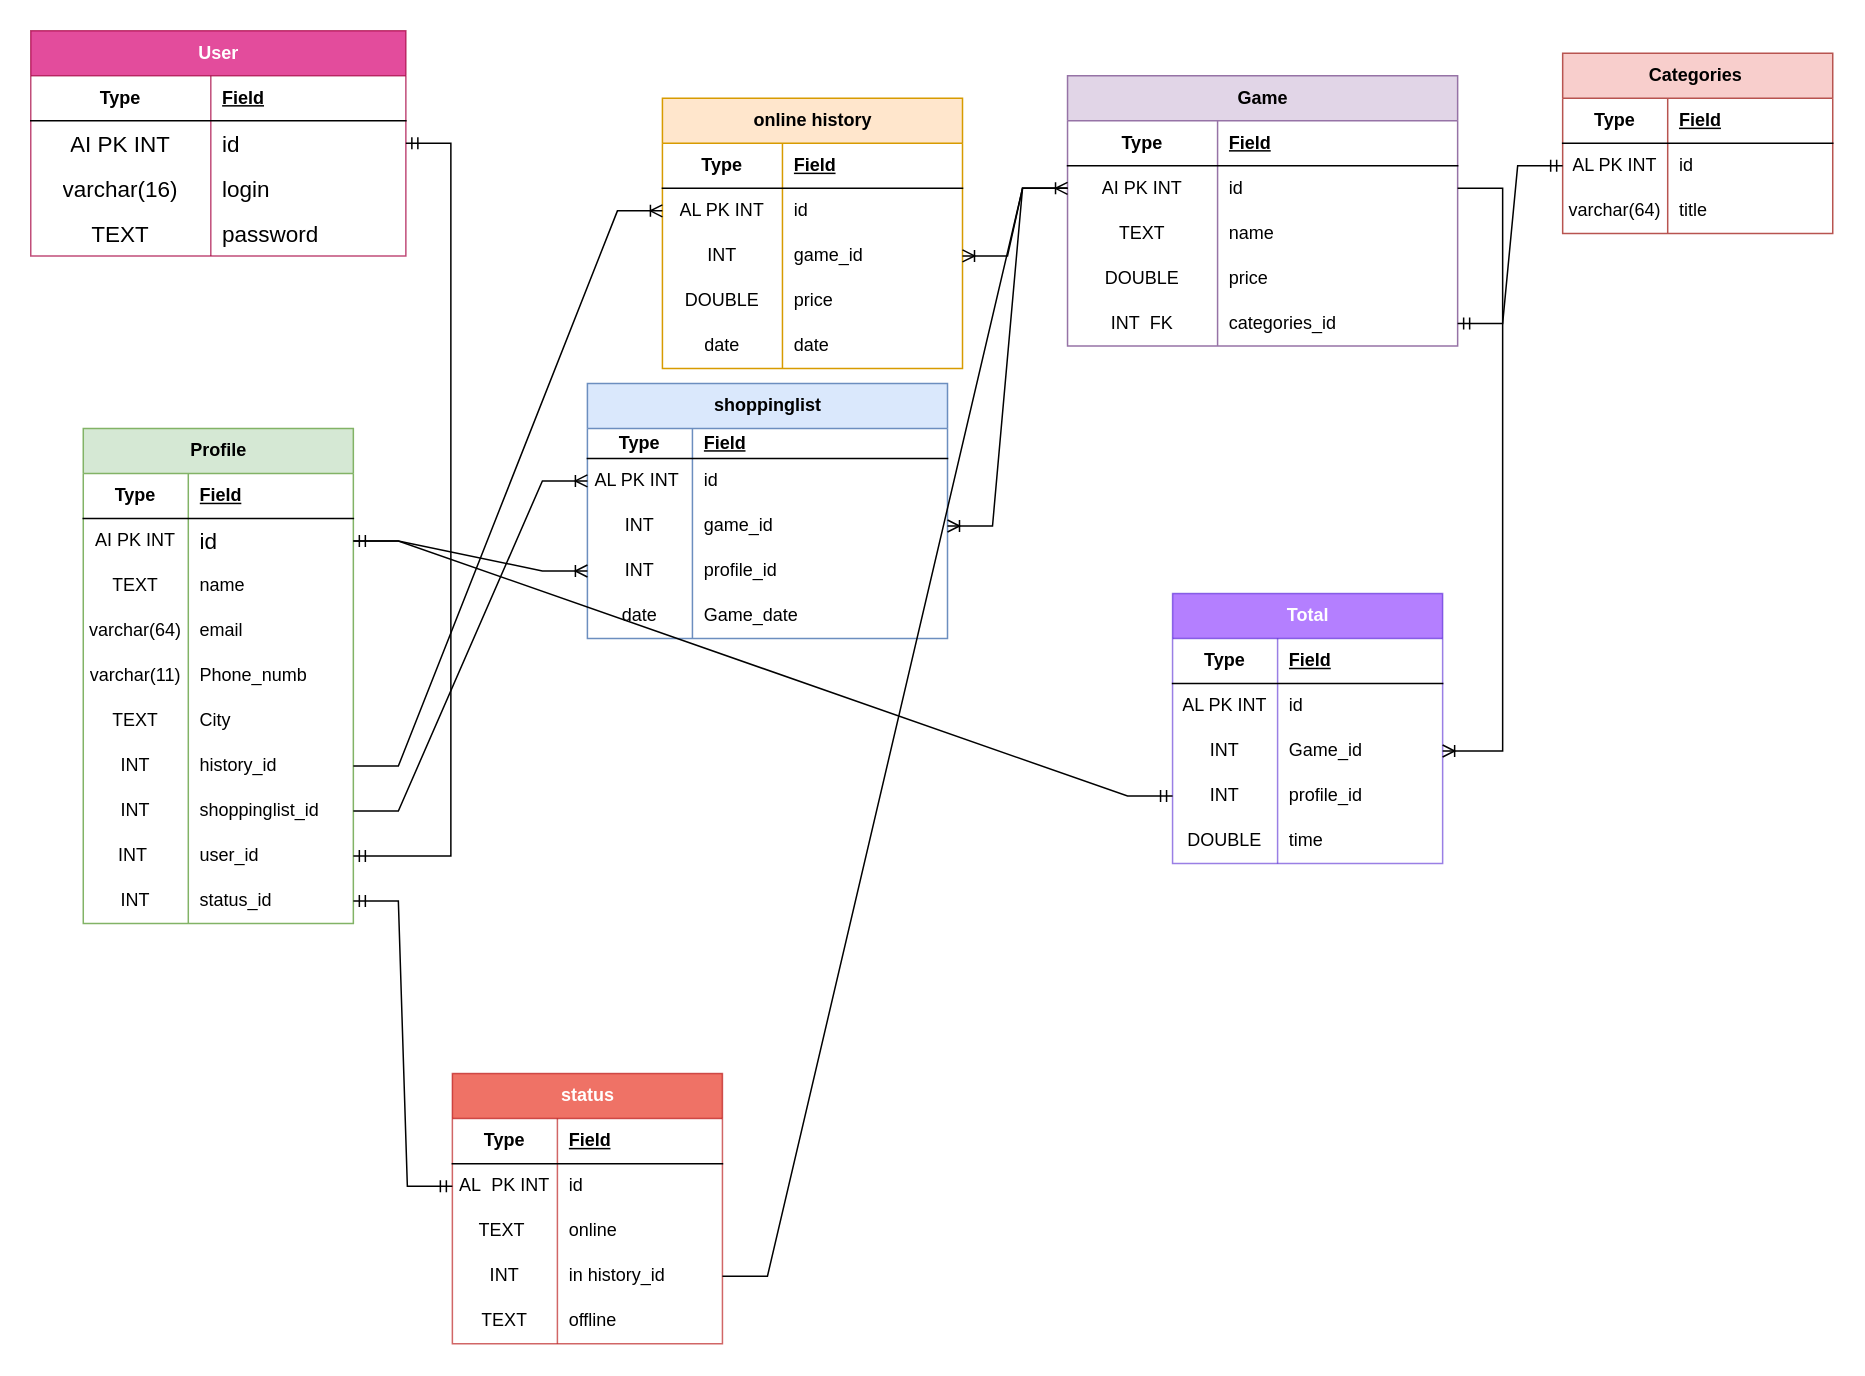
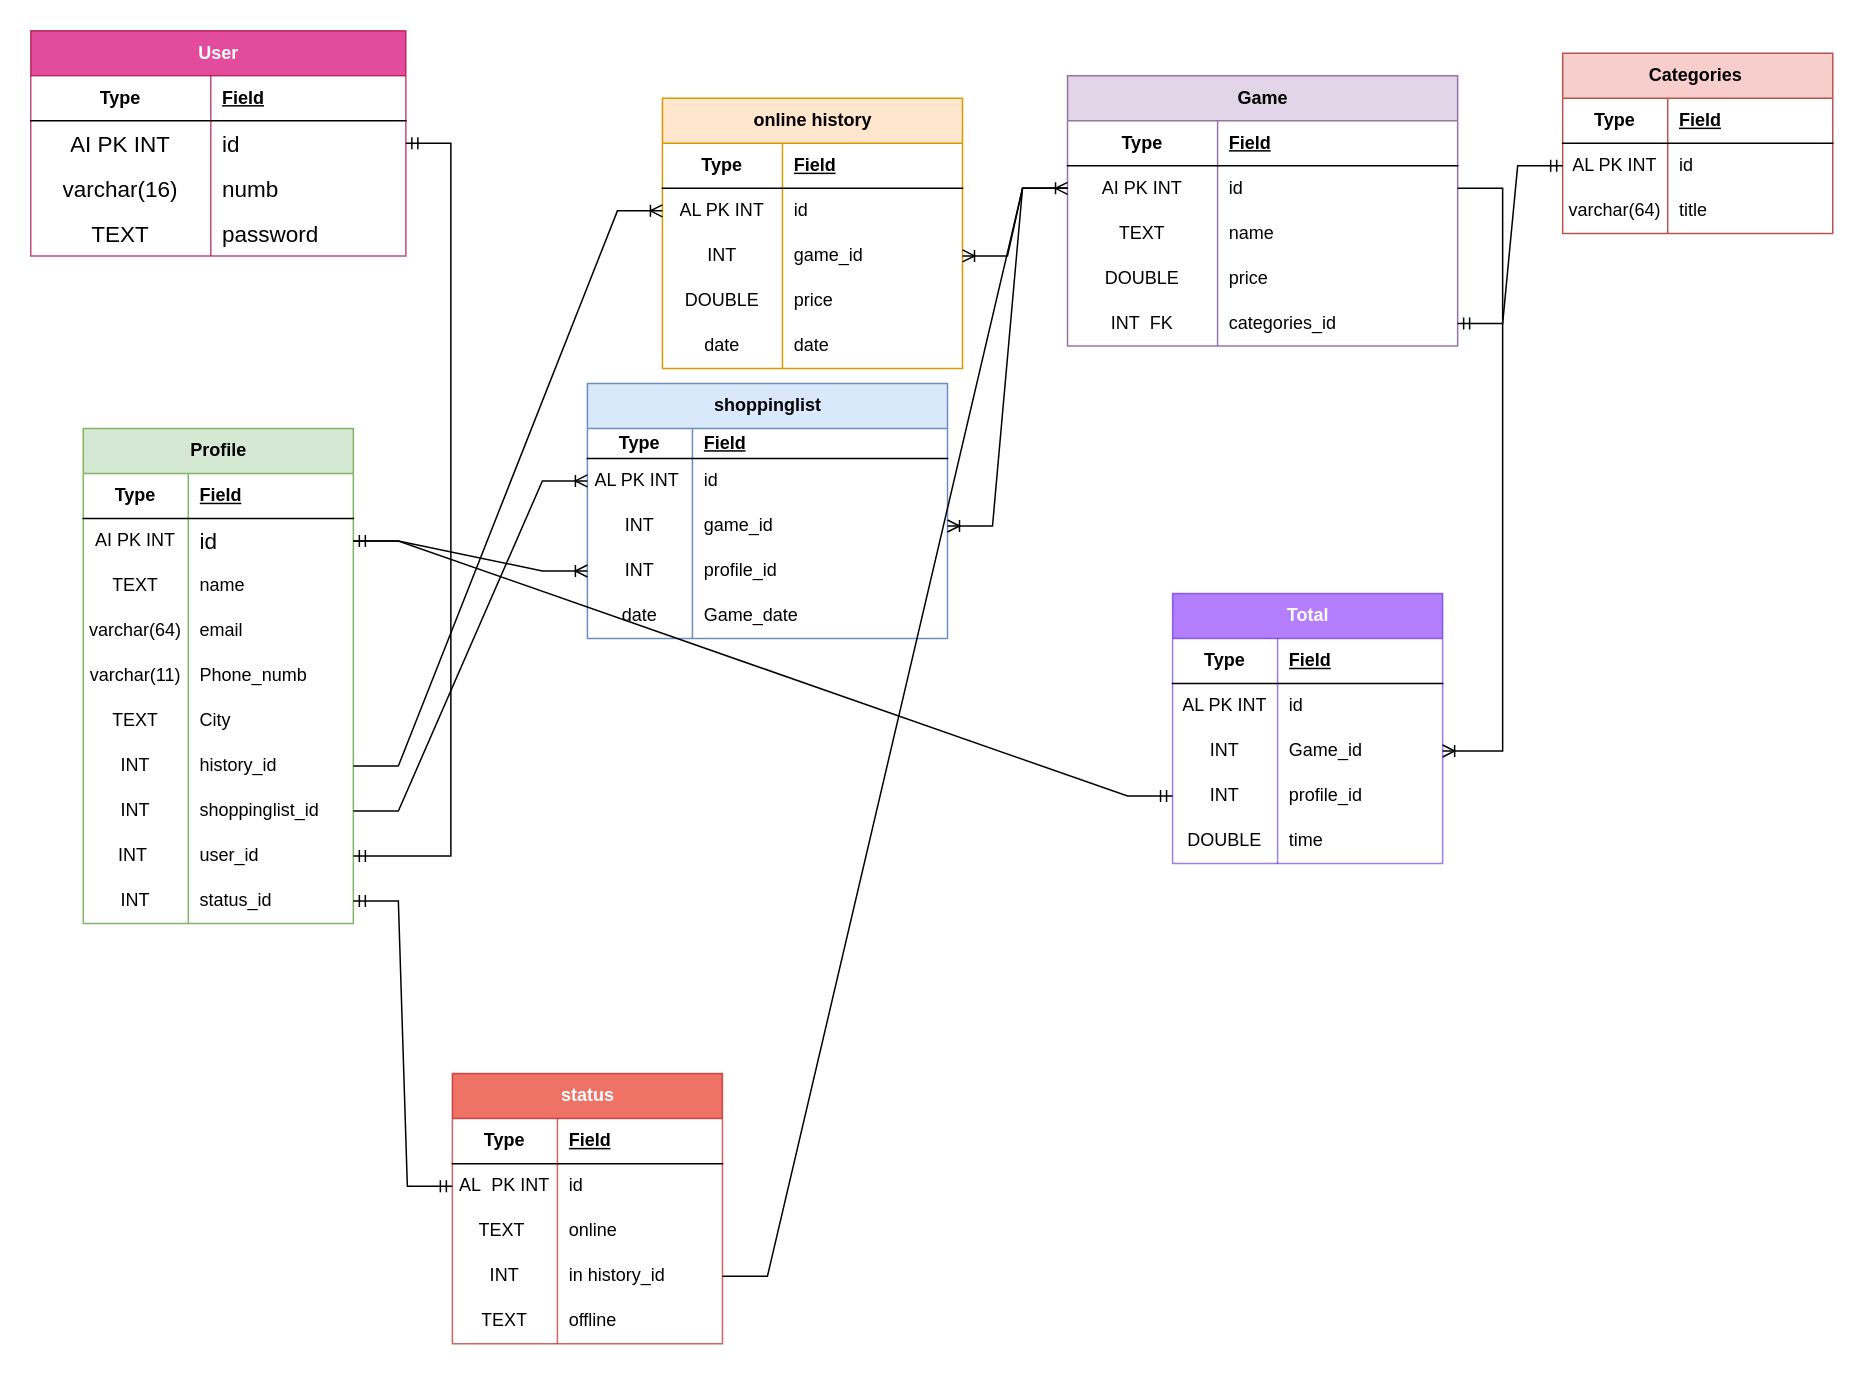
(243, 188) -> (243, 188)
